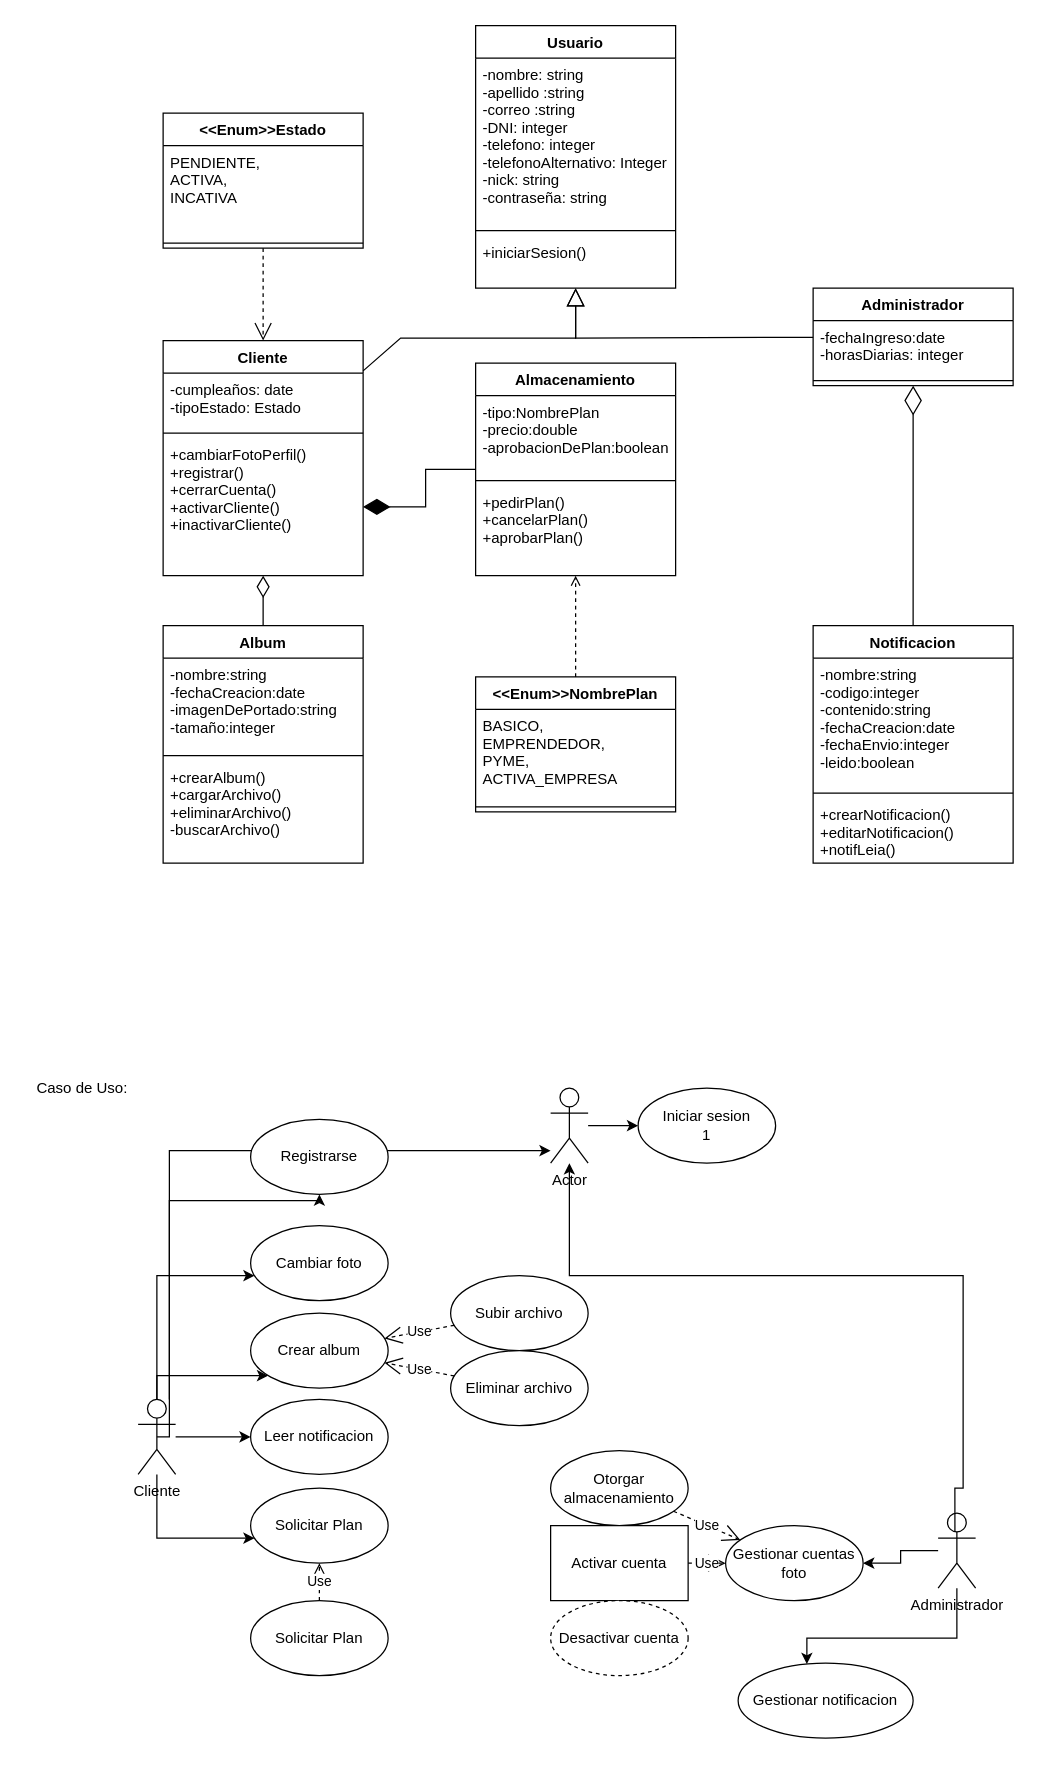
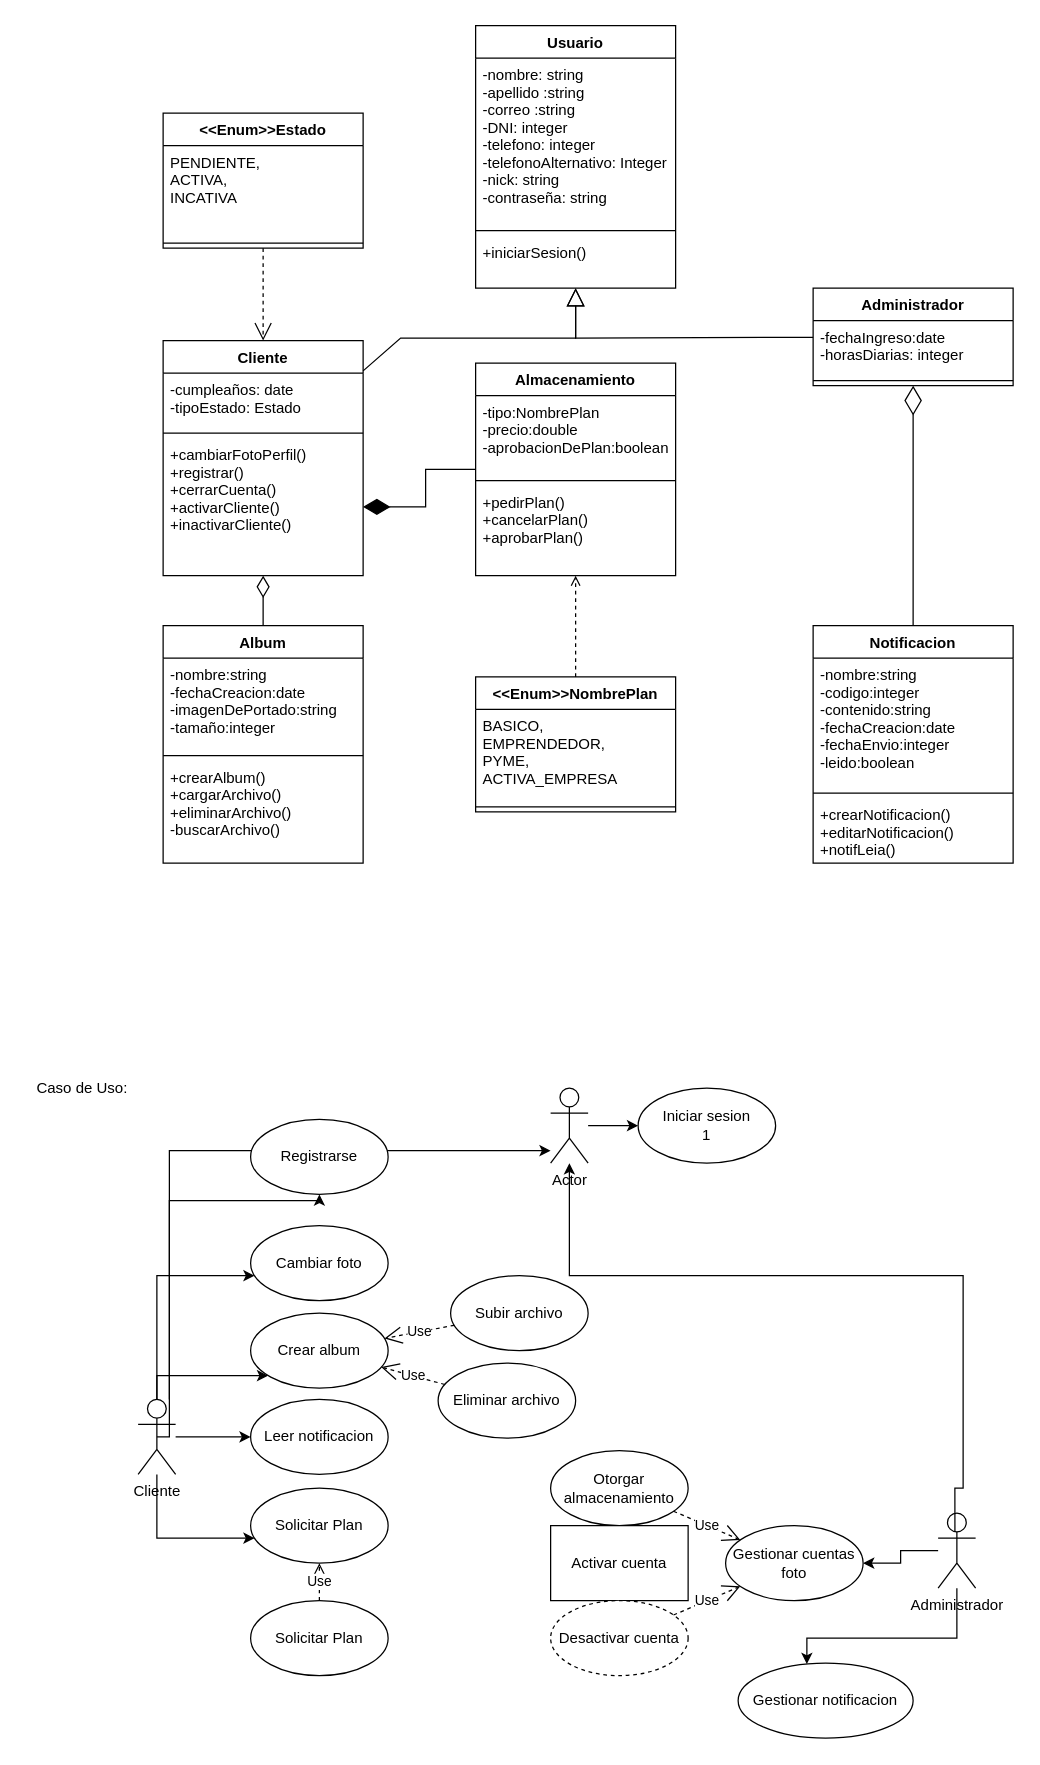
(519, 1388) -> (507, 1401)
(705, 1563) -> none
none -> (705, 1601)
